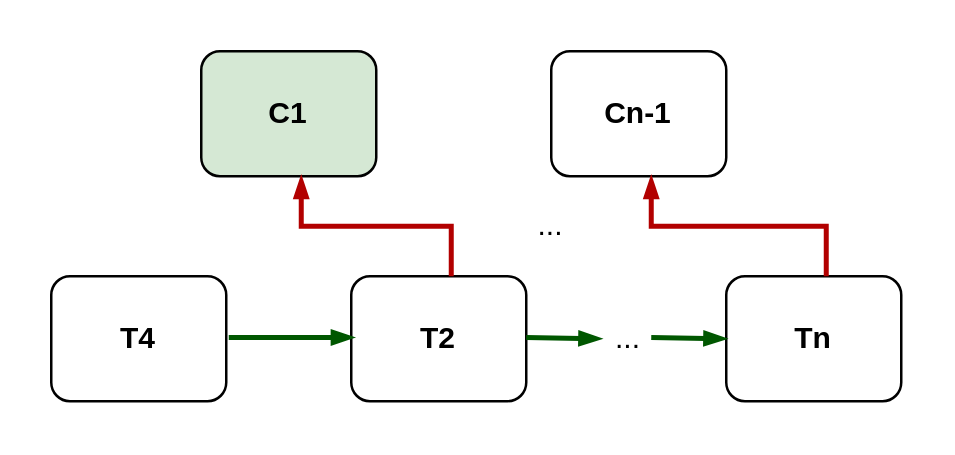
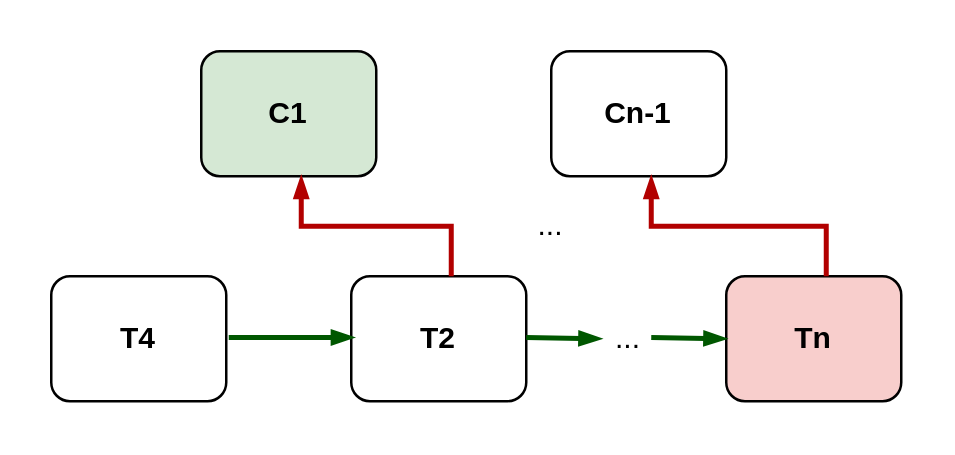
(814, 339) -> (814, 339)
